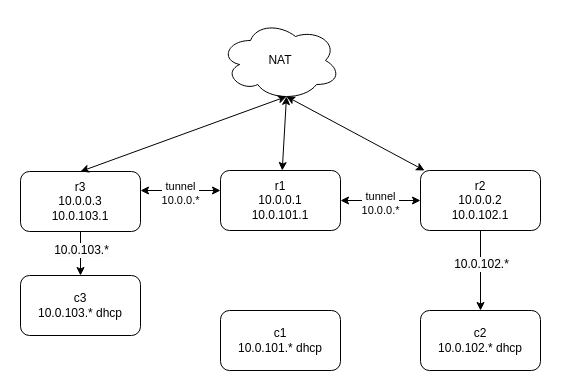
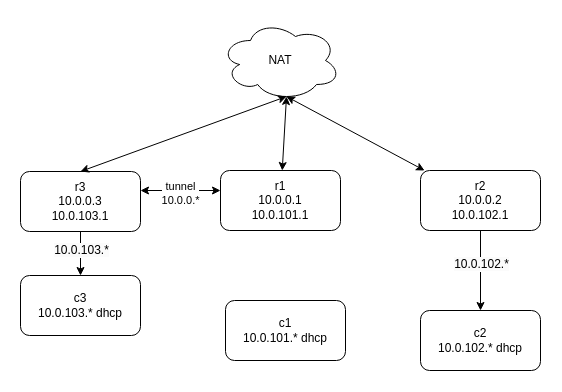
(380, 201) -> none
(281, 341) -> (286, 331)
